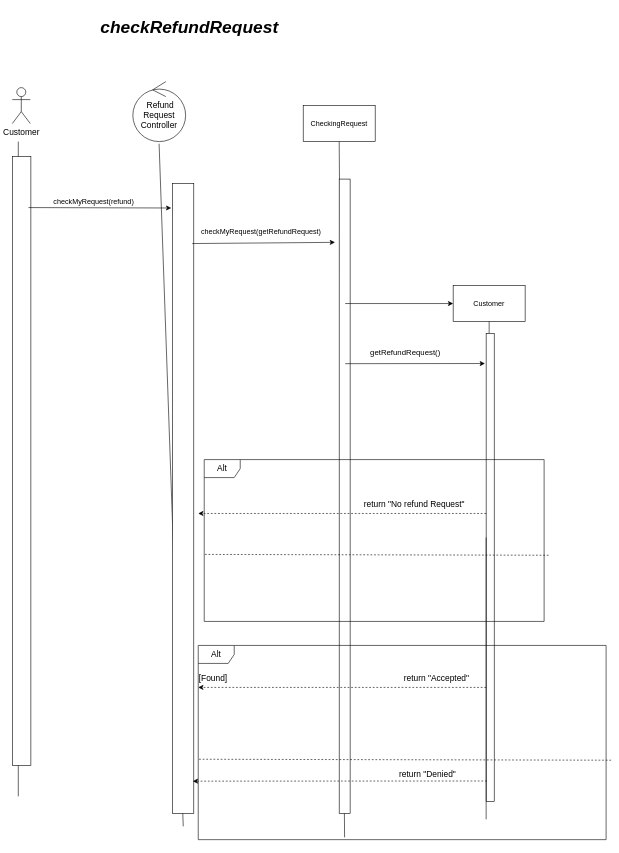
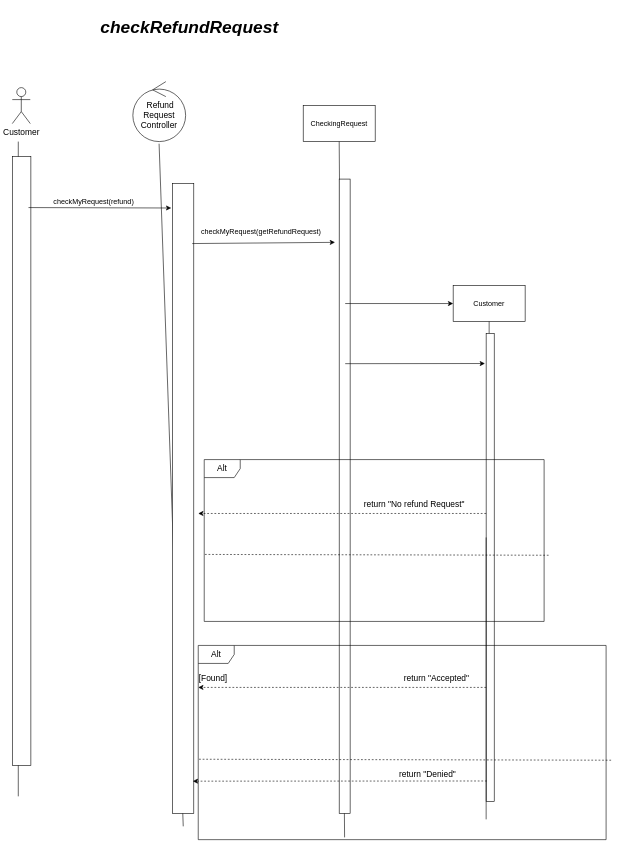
(405, 350) -> none
